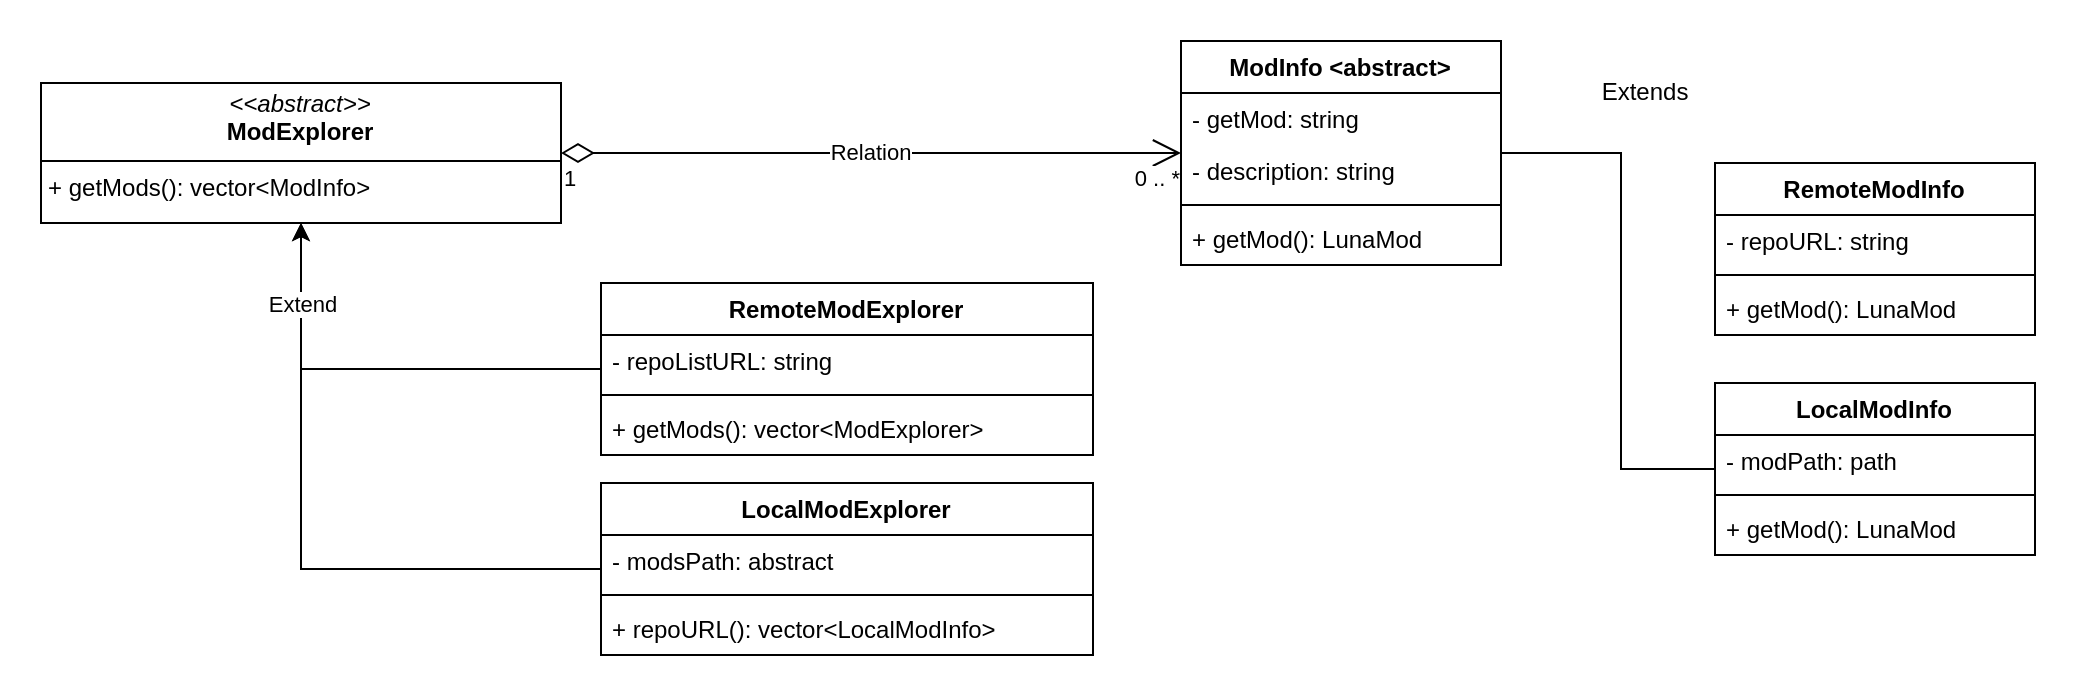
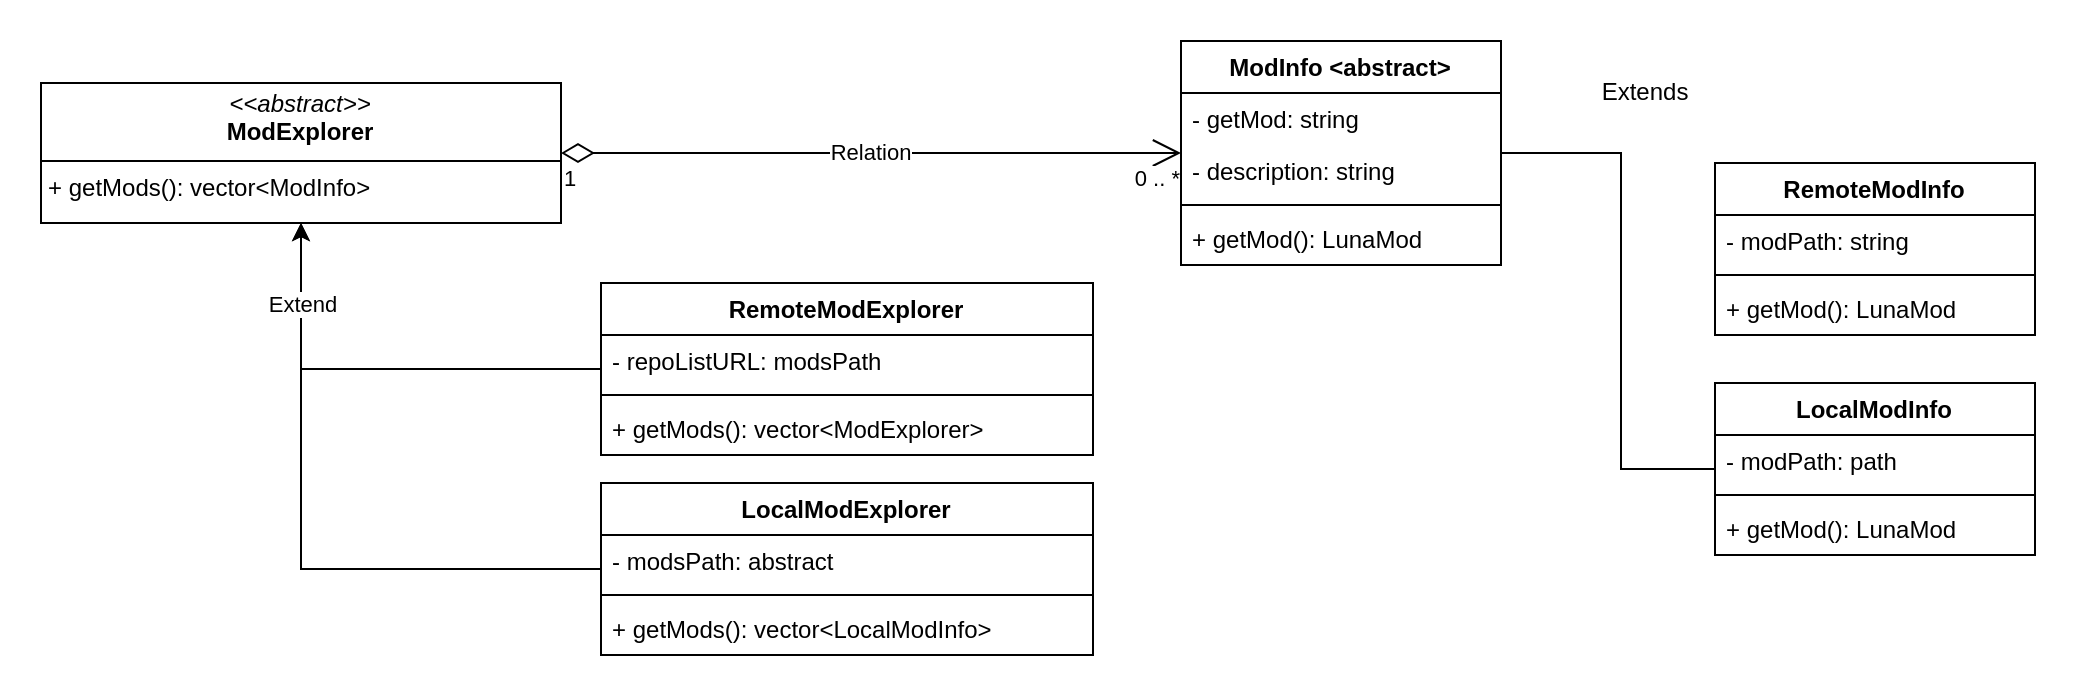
(1829, 243) -> (1829, 243)
(739, 363) -> (755, 363)
(822, 631) -> (822, 631)
